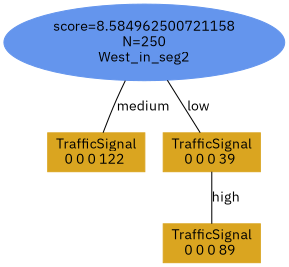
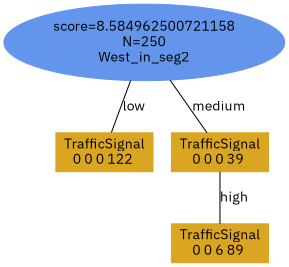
(143, 107) -> (134, 107)
(198, 107) -> (219, 107)
(212, 243) -> (220, 243)
